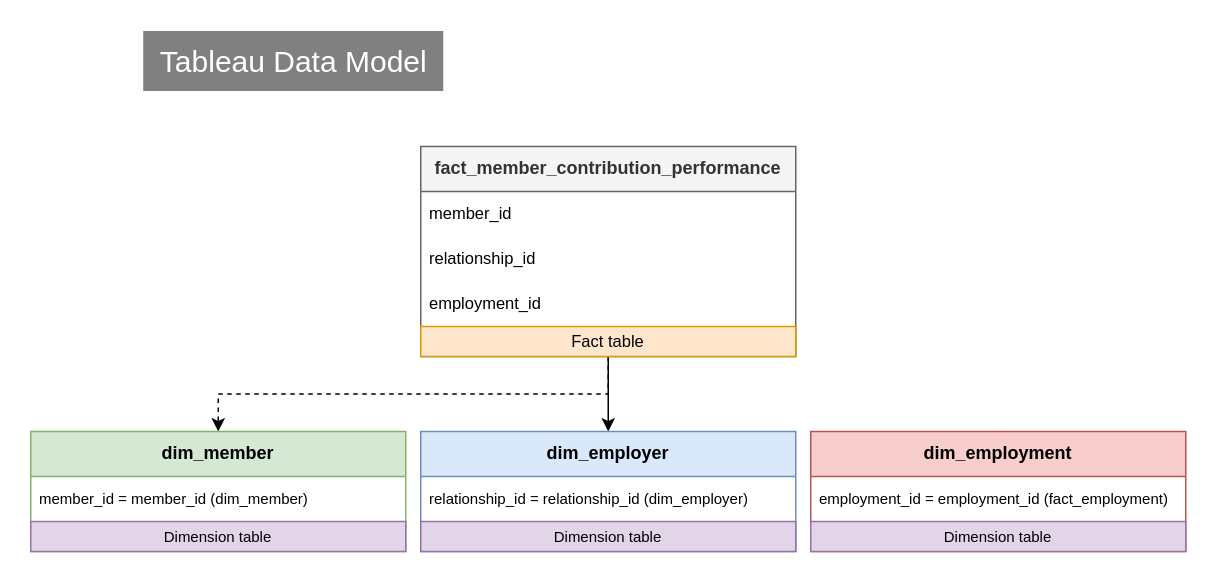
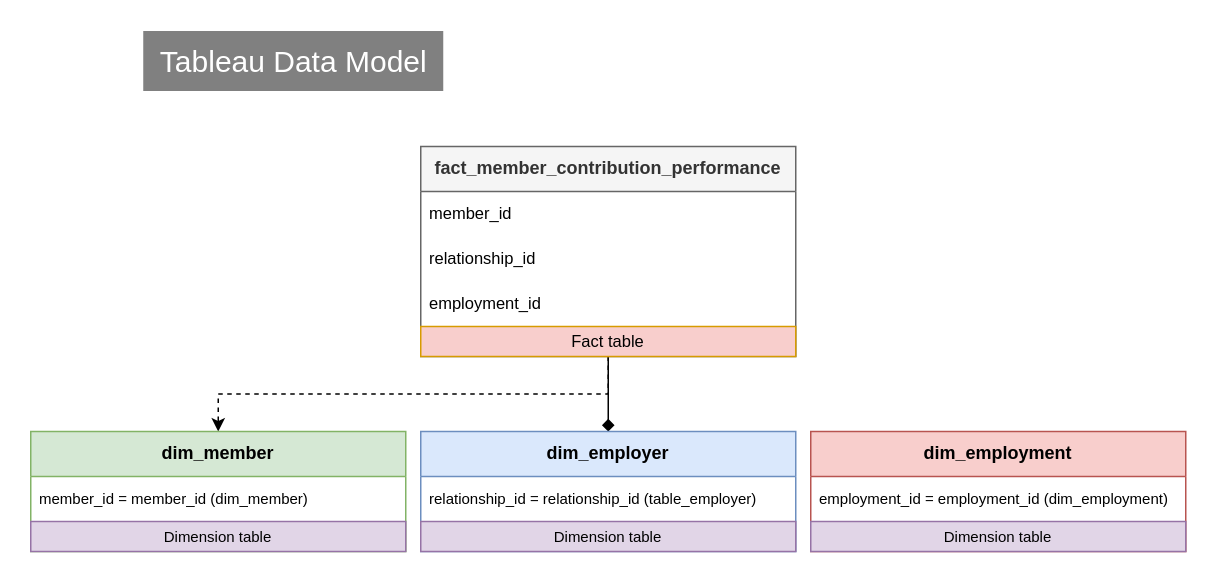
(608, 341) -> (608, 341)
(608, 420) -> (608, 419)
(610, 499) -> (610, 499)
(1000, 499) -> (1000, 499)
